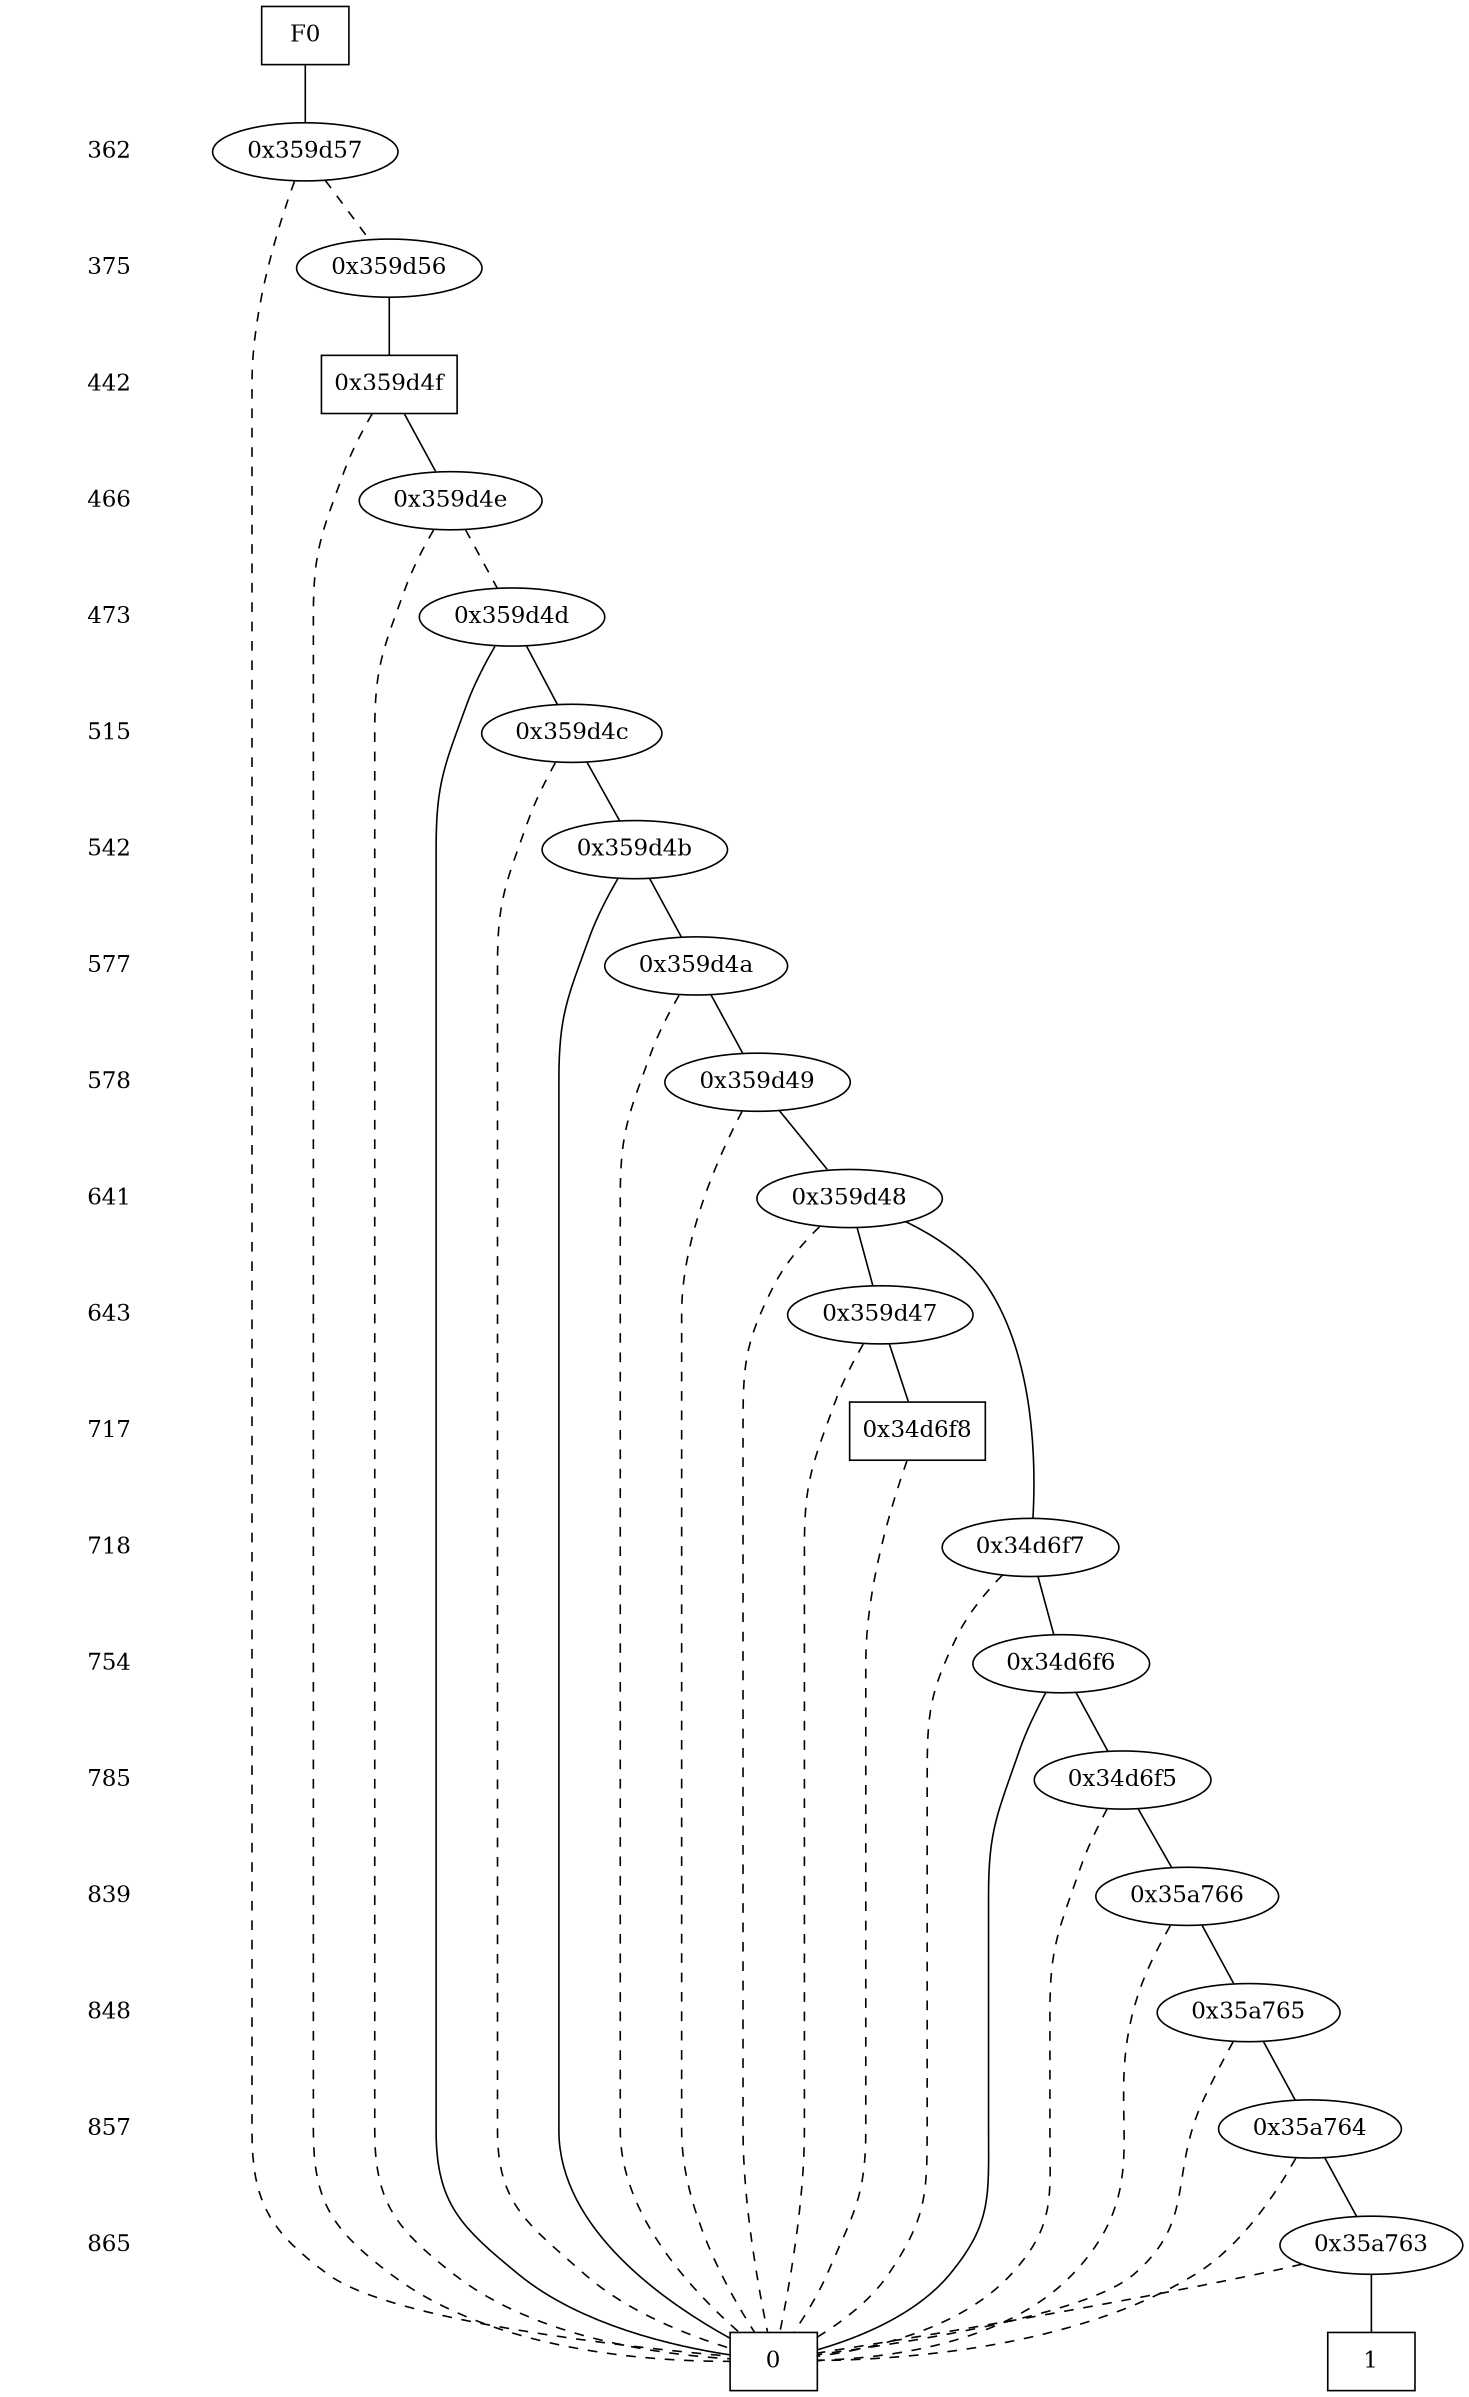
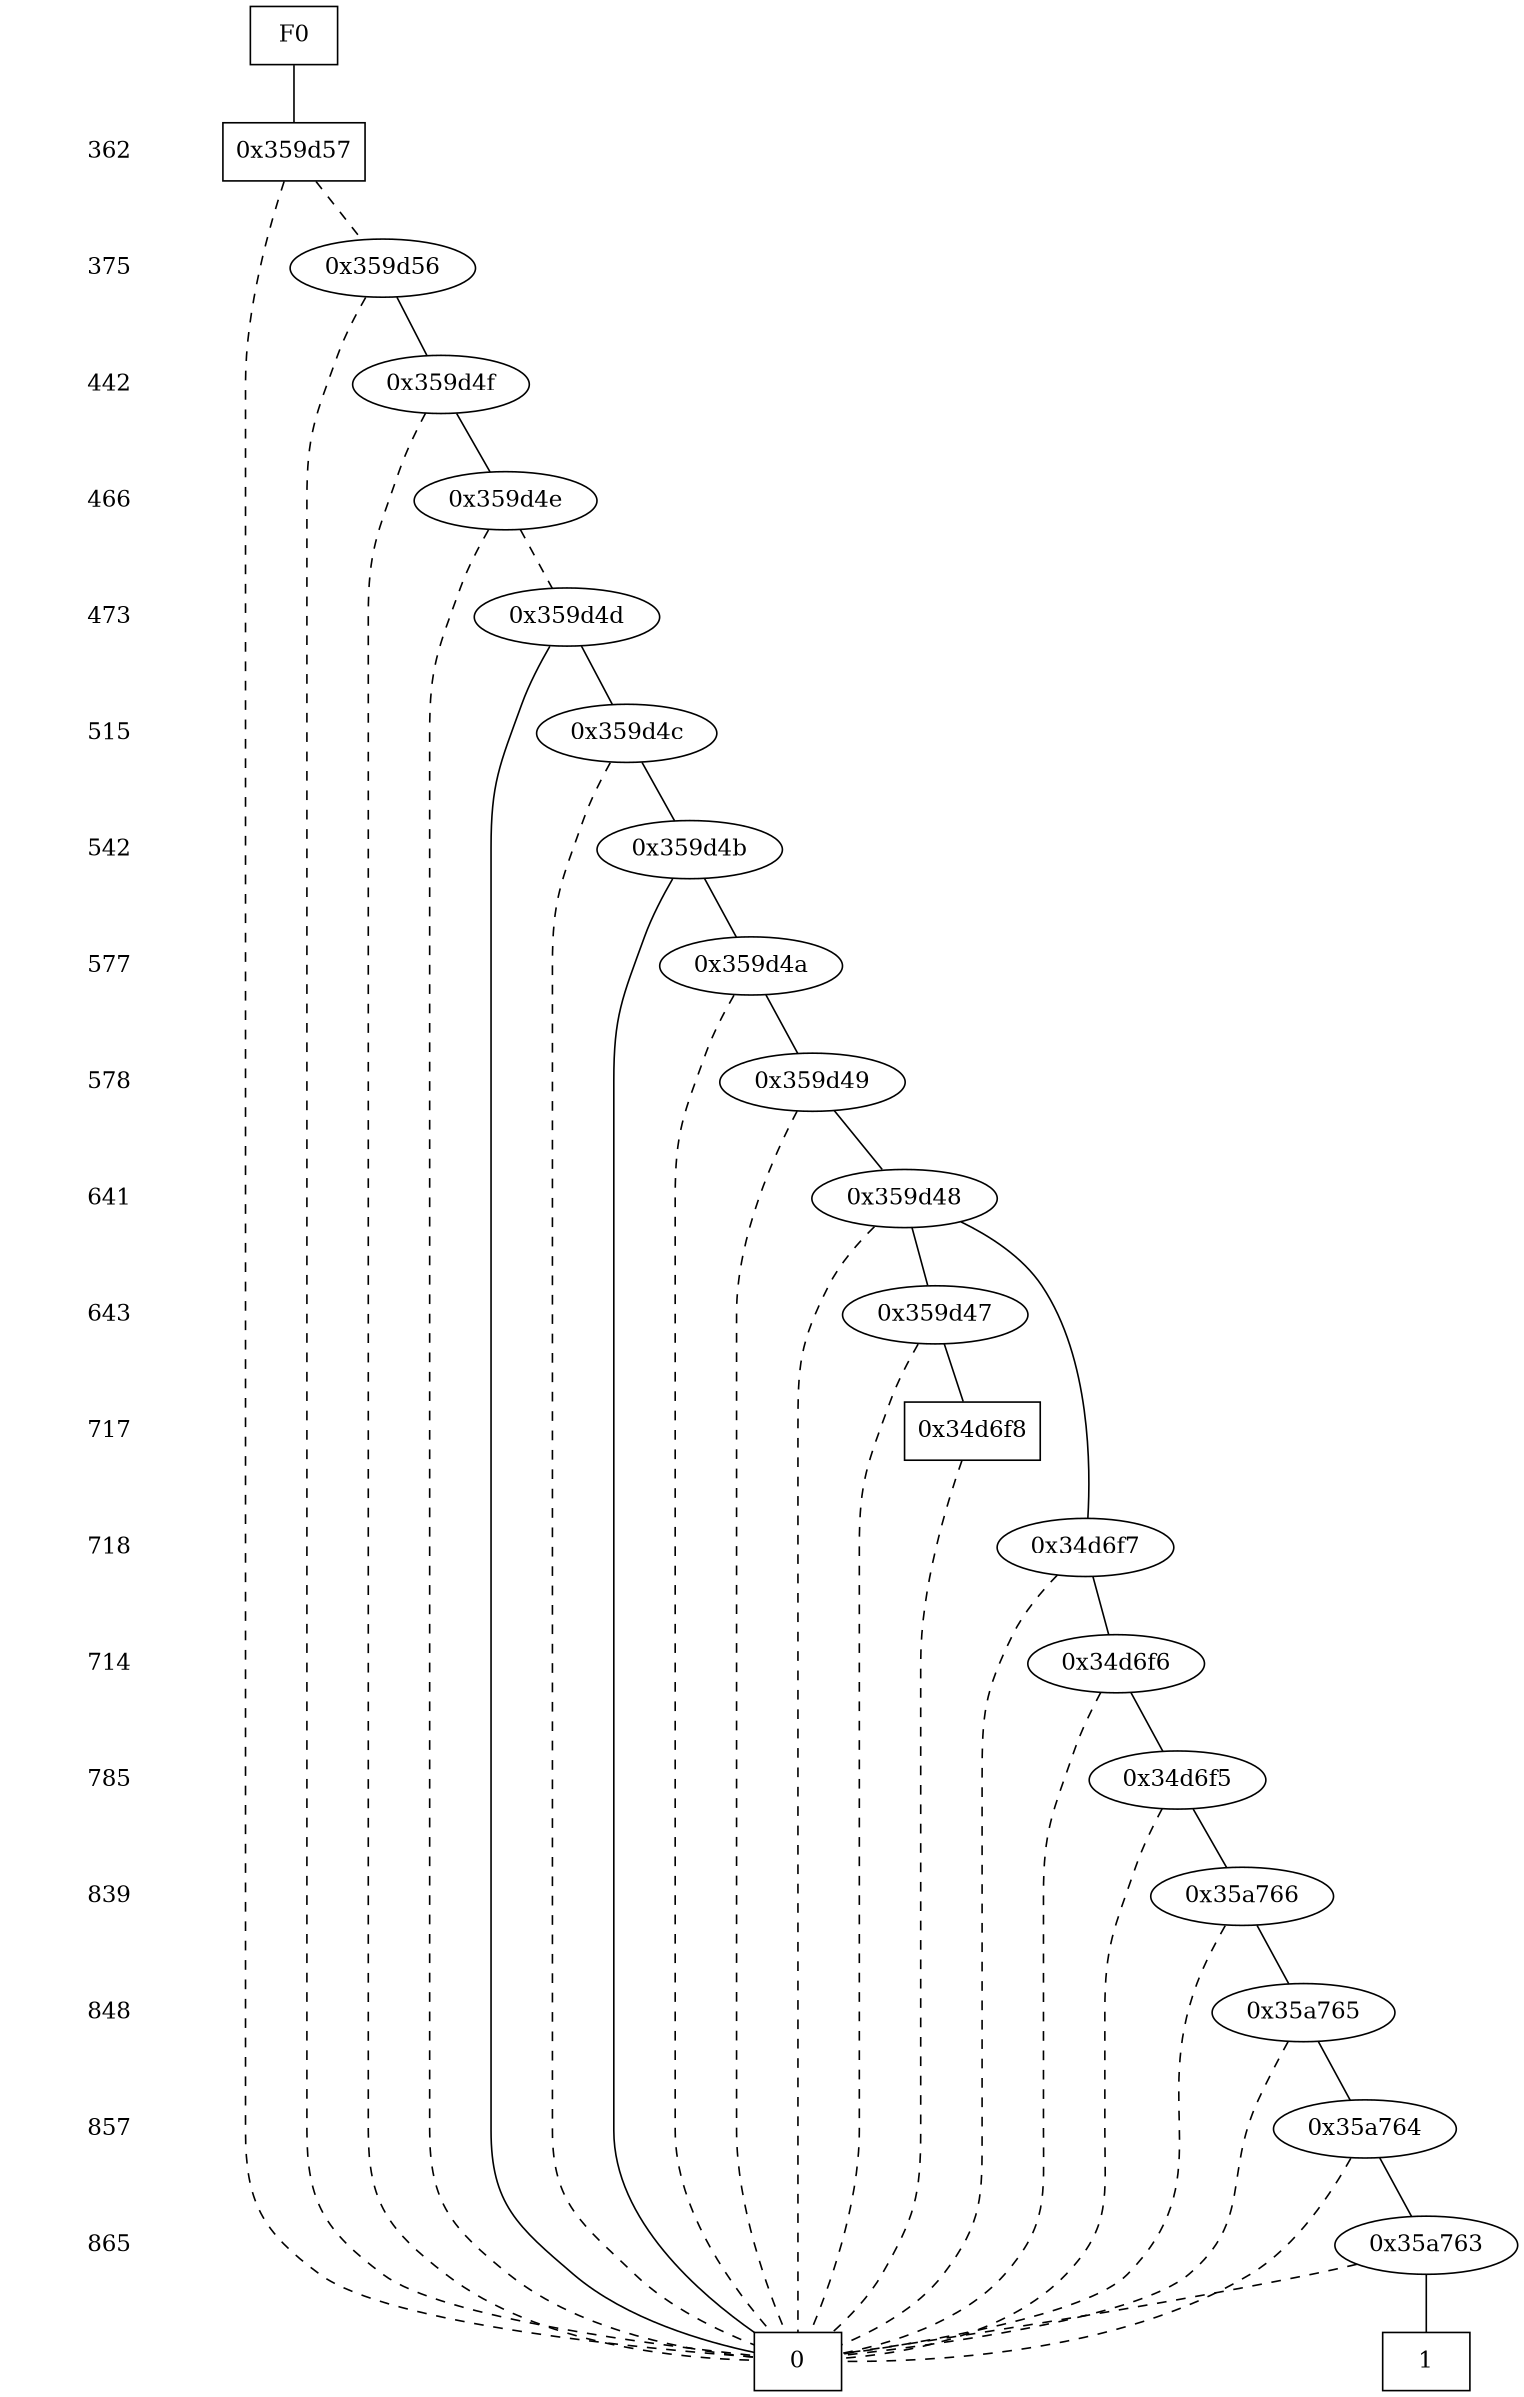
(305, 152) -> (294, 152)
(389, 384) -> (441, 384)
none -> (307, 1485)
(110, 1664) -> (110, 1664)
(989, 2060) -> (1043, 2075)
